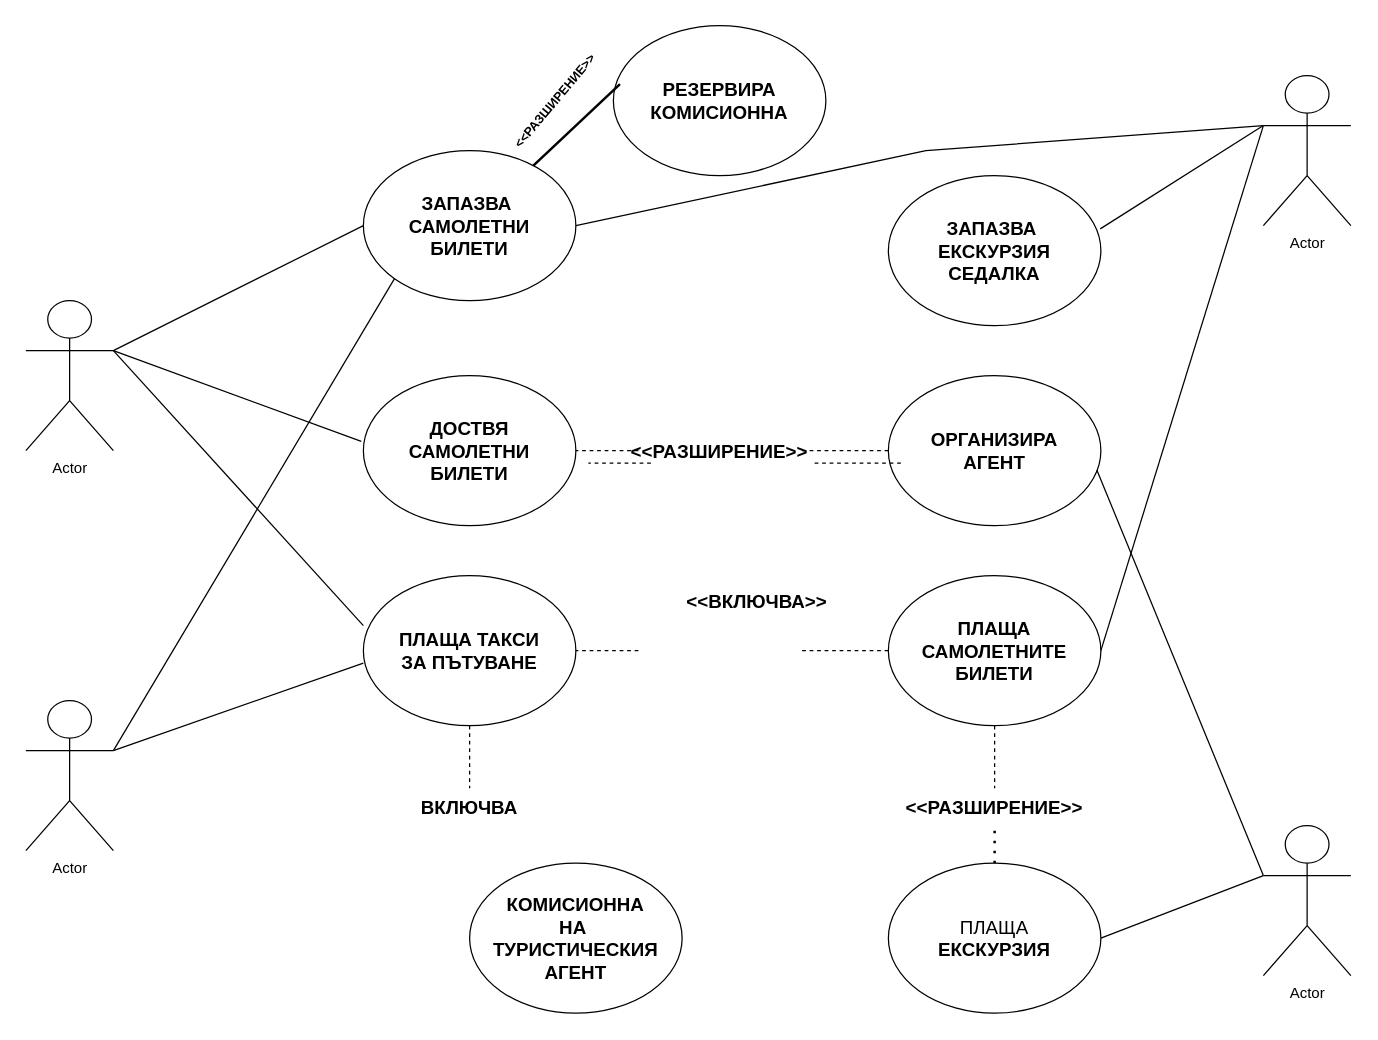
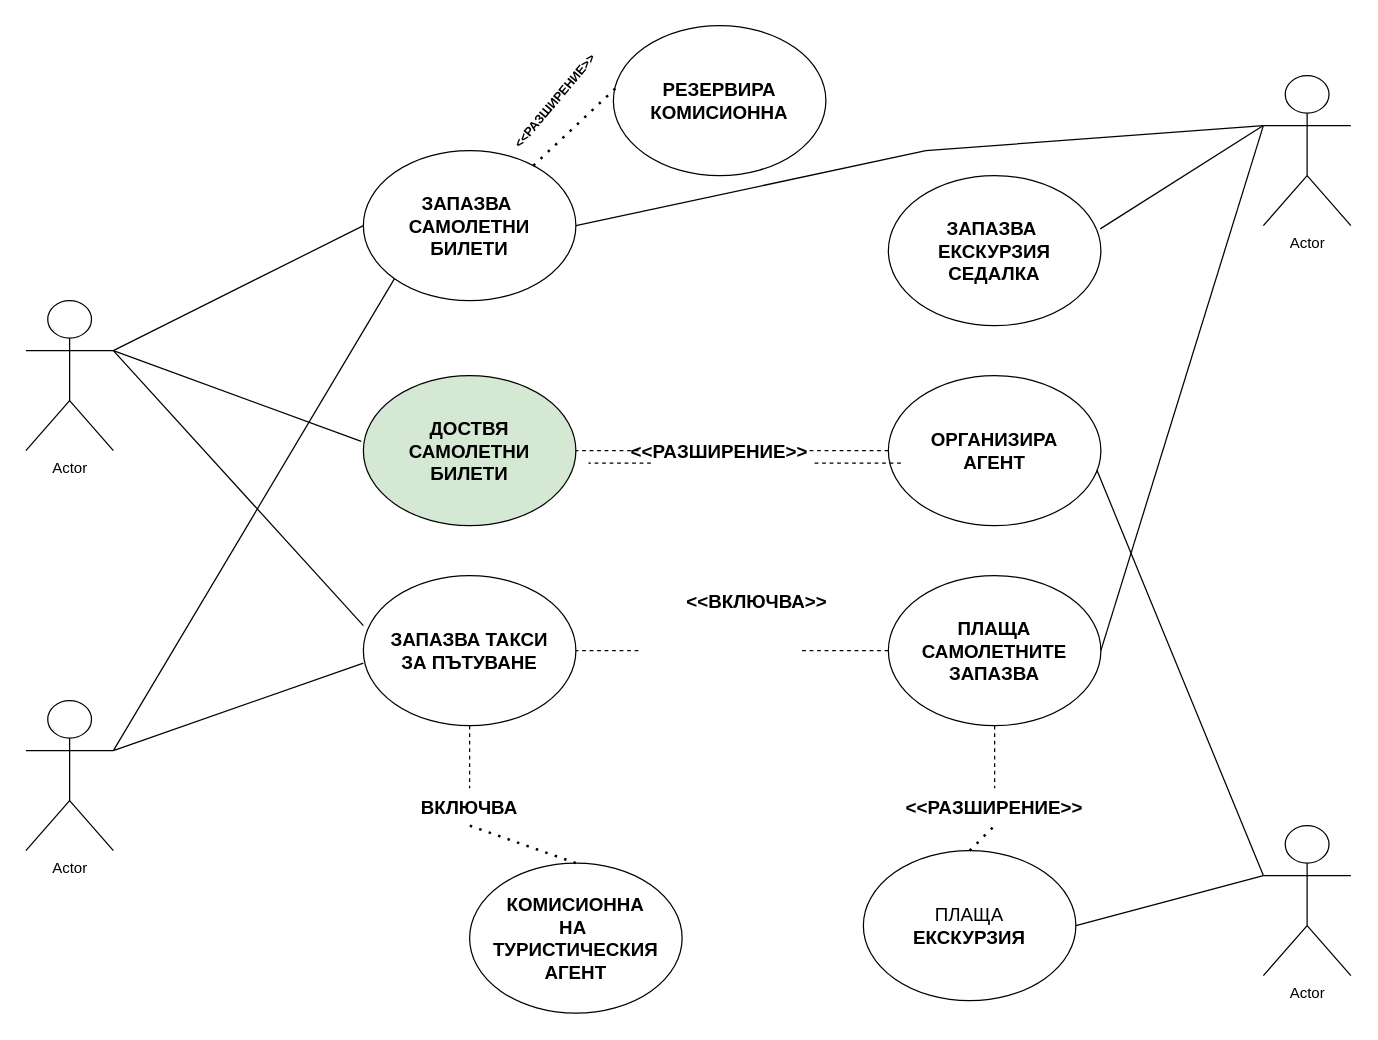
(576, 125) -> (576, 125)
(469, 451) -> (469, 451)
(469, 651) -> (469, 651)
(994, 651) -> (994, 651)
none -> (524, 845)
(994, 938) -> (969, 926)
